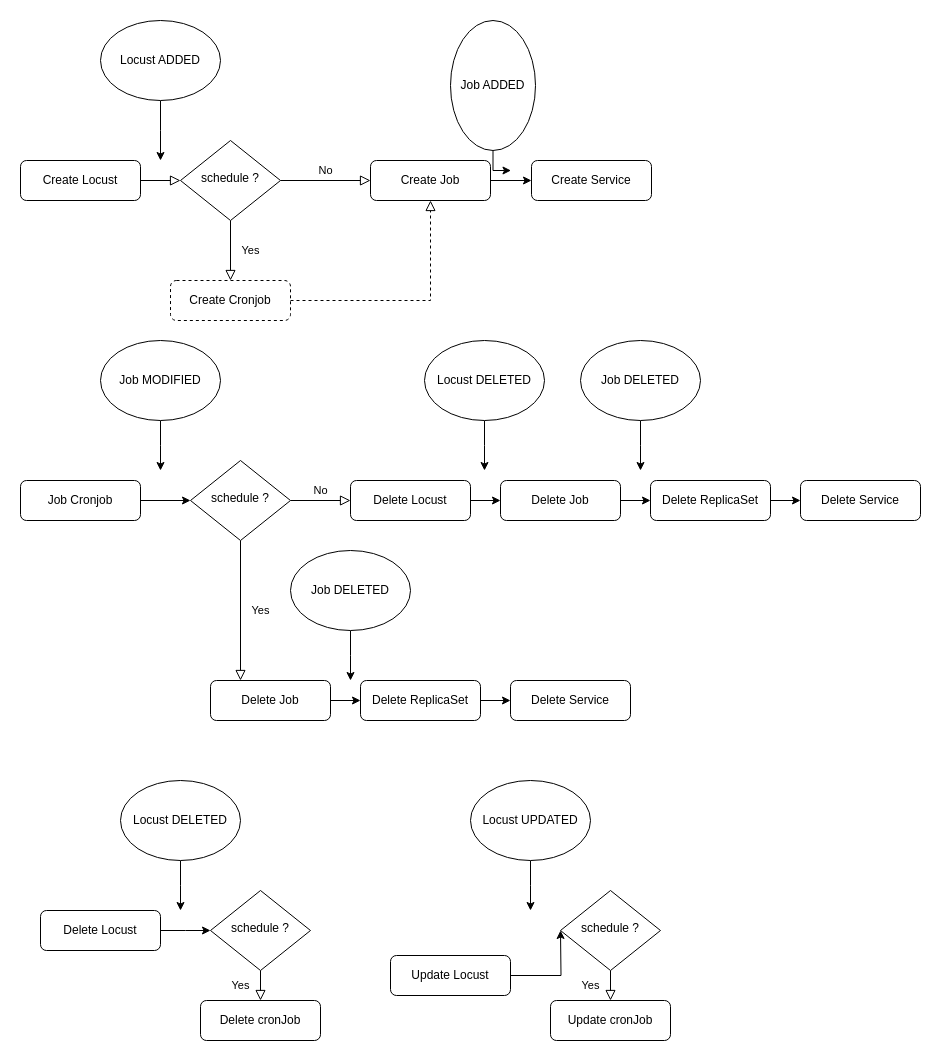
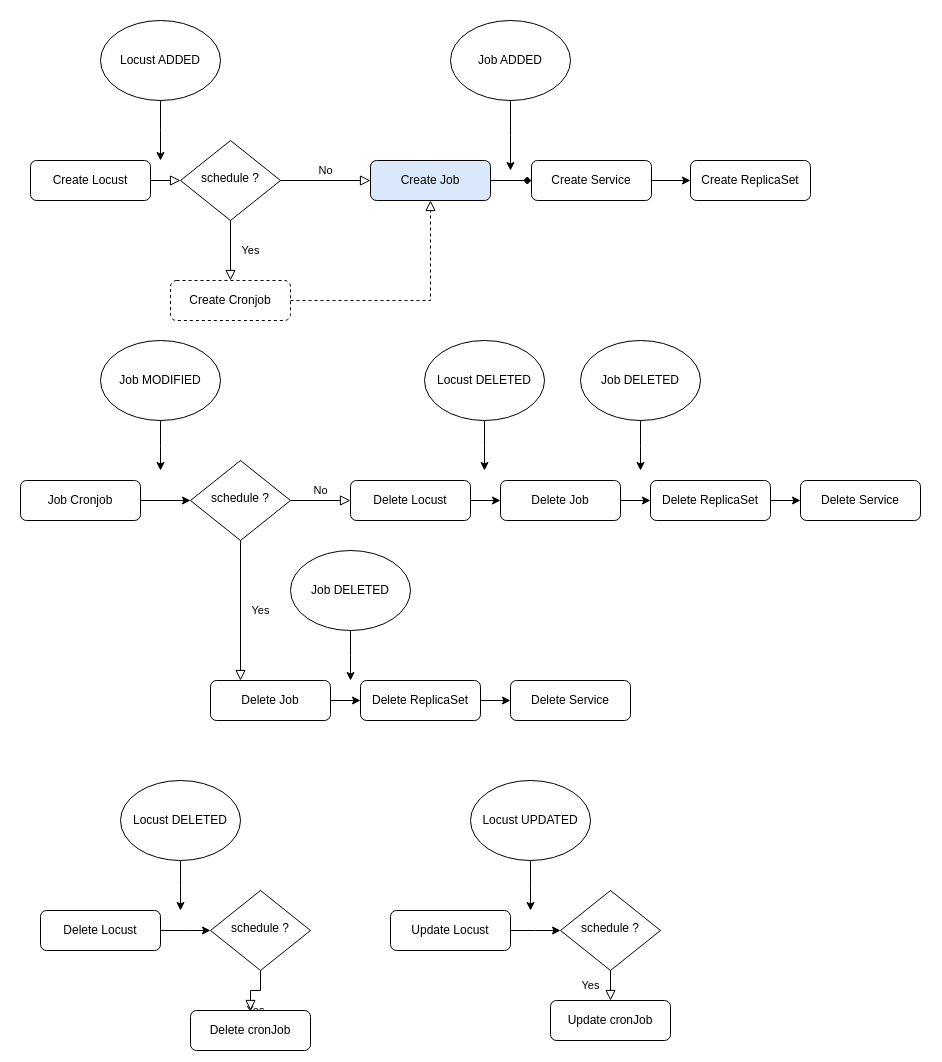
(493, 86) -> (511, 61)
(81, 181) -> (91, 181)
(431, 181) -> (431, 181)
(523, 181) -> (523, 181)
none -> (669, 181)
none -> (751, 181)
(451, 976) -> (451, 931)
(261, 1021) -> (251, 1031)
